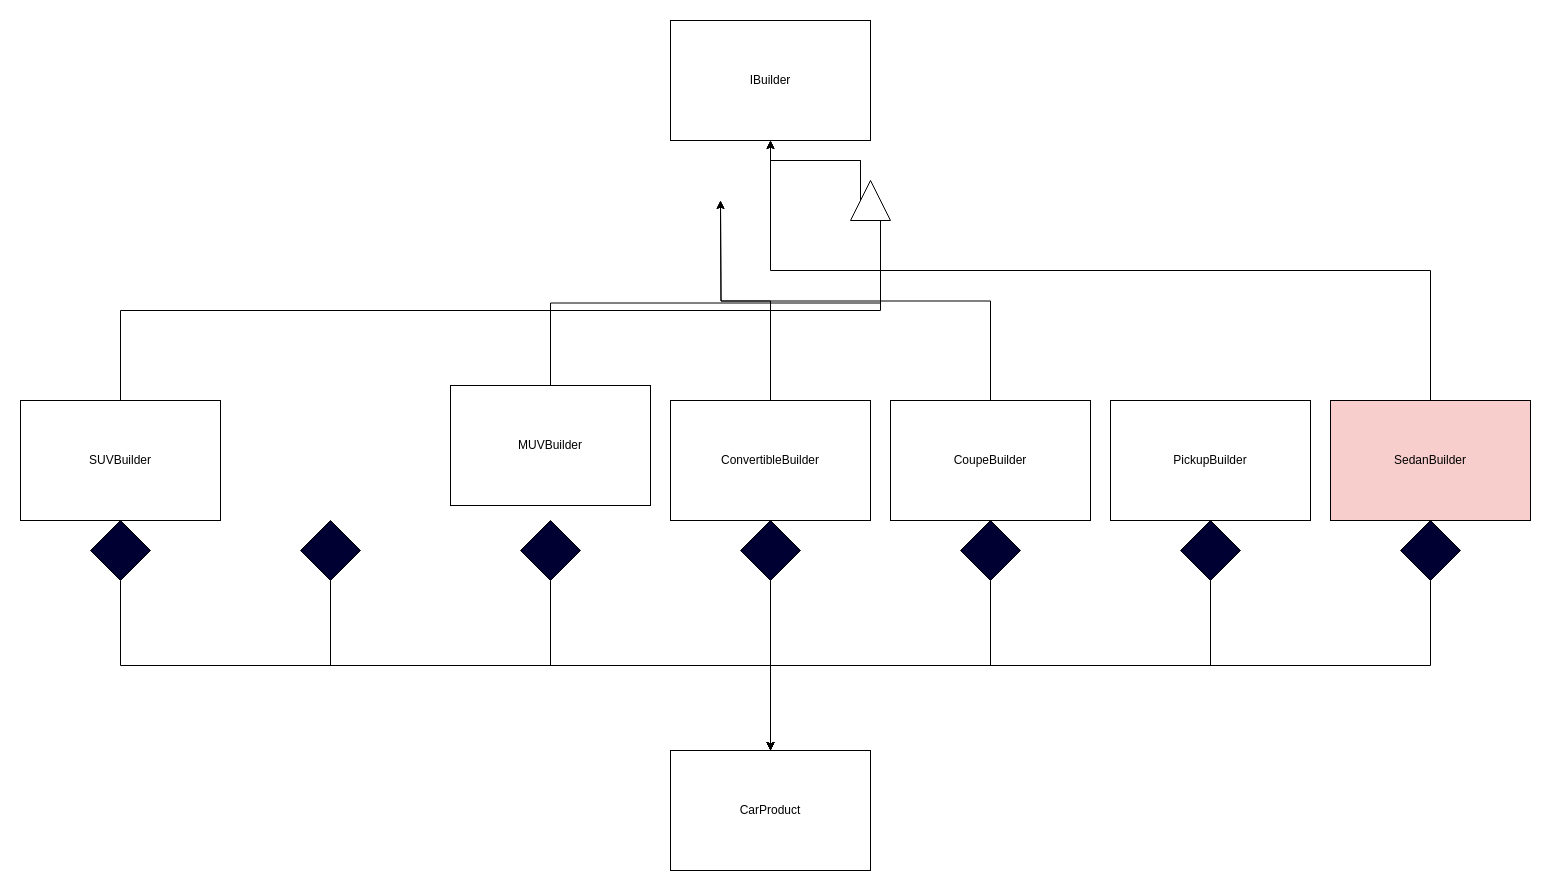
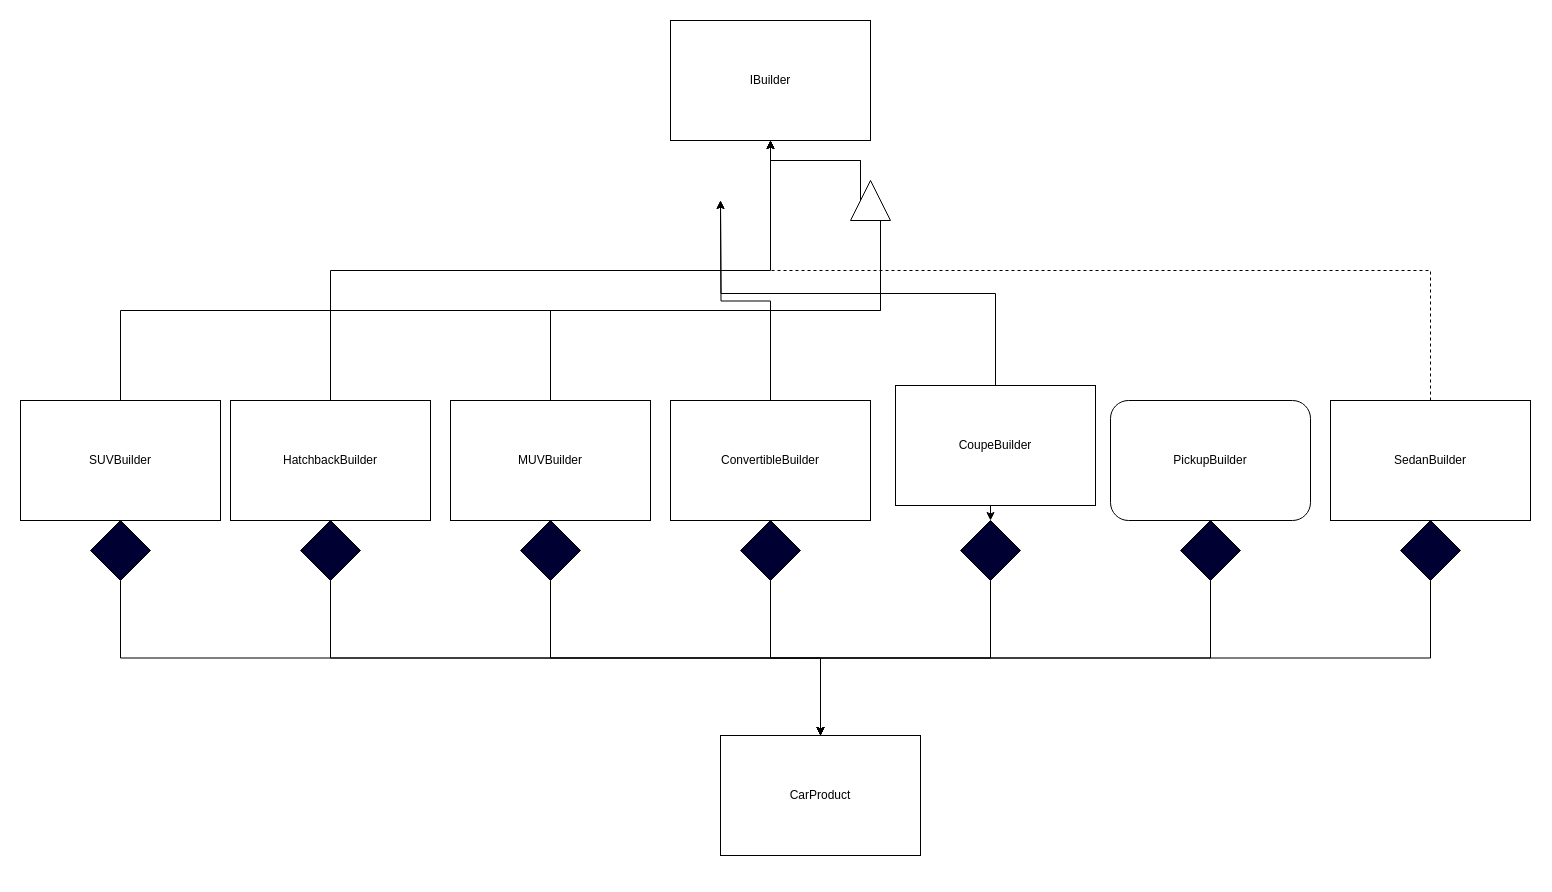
none -> (485, 271)
(1166, 271) -> (1166, 271)
(551, 446) -> (551, 461)
none -> (331, 461)
(991, 461) -> (996, 446)
(1211, 461) -> (1211, 461)
(1431, 461) -> (1431, 461)
(771, 811) -> (821, 796)
